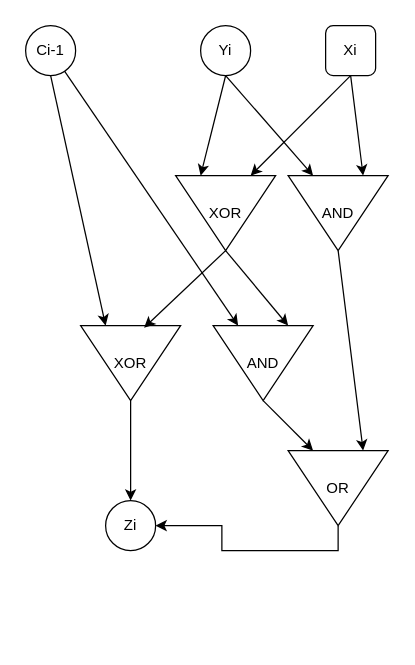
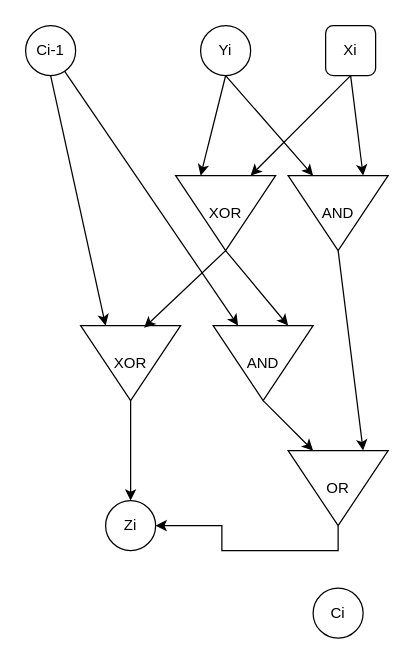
none -> (338, 613)
